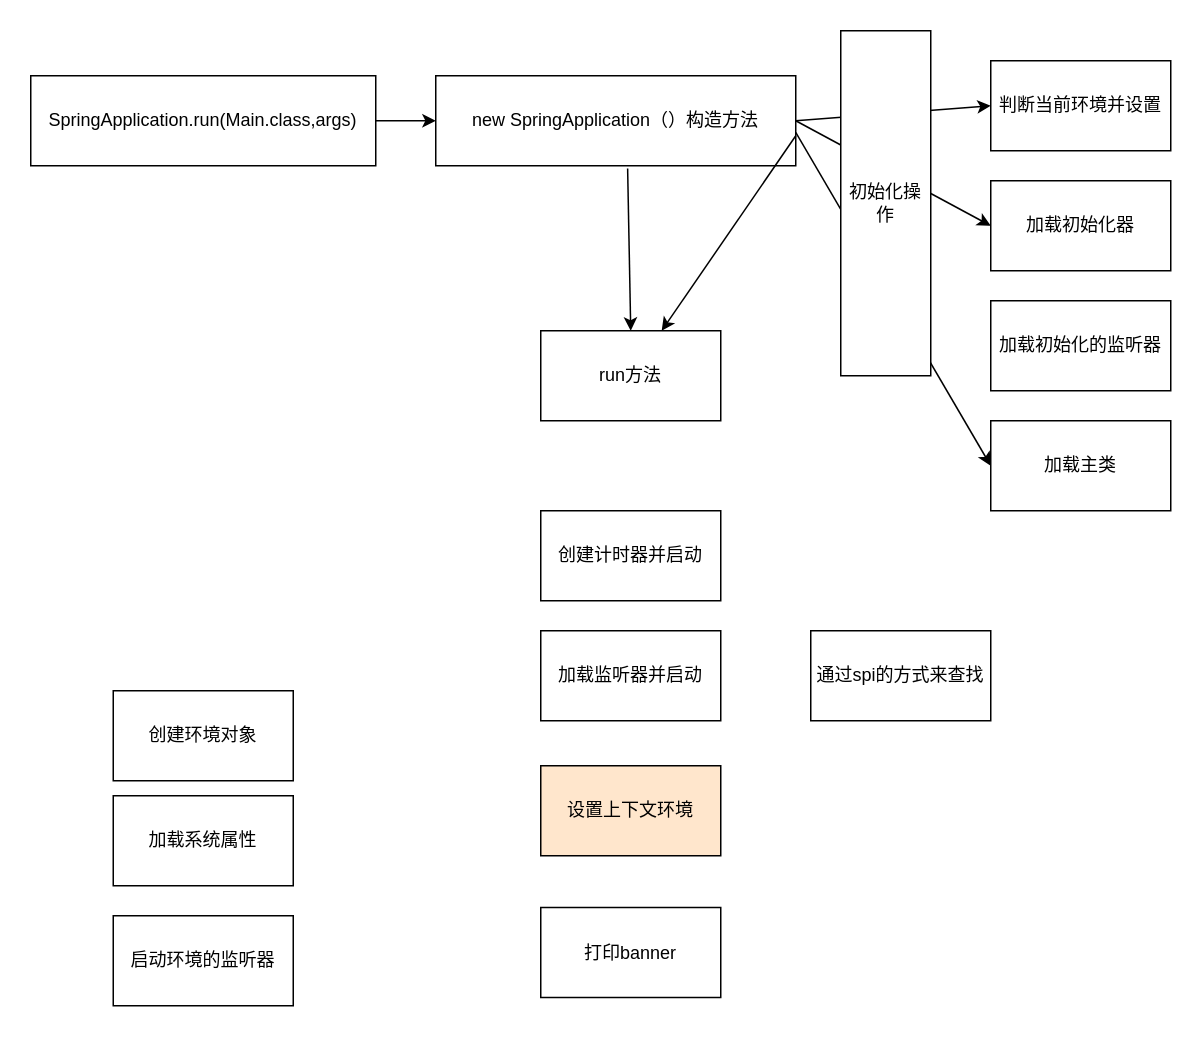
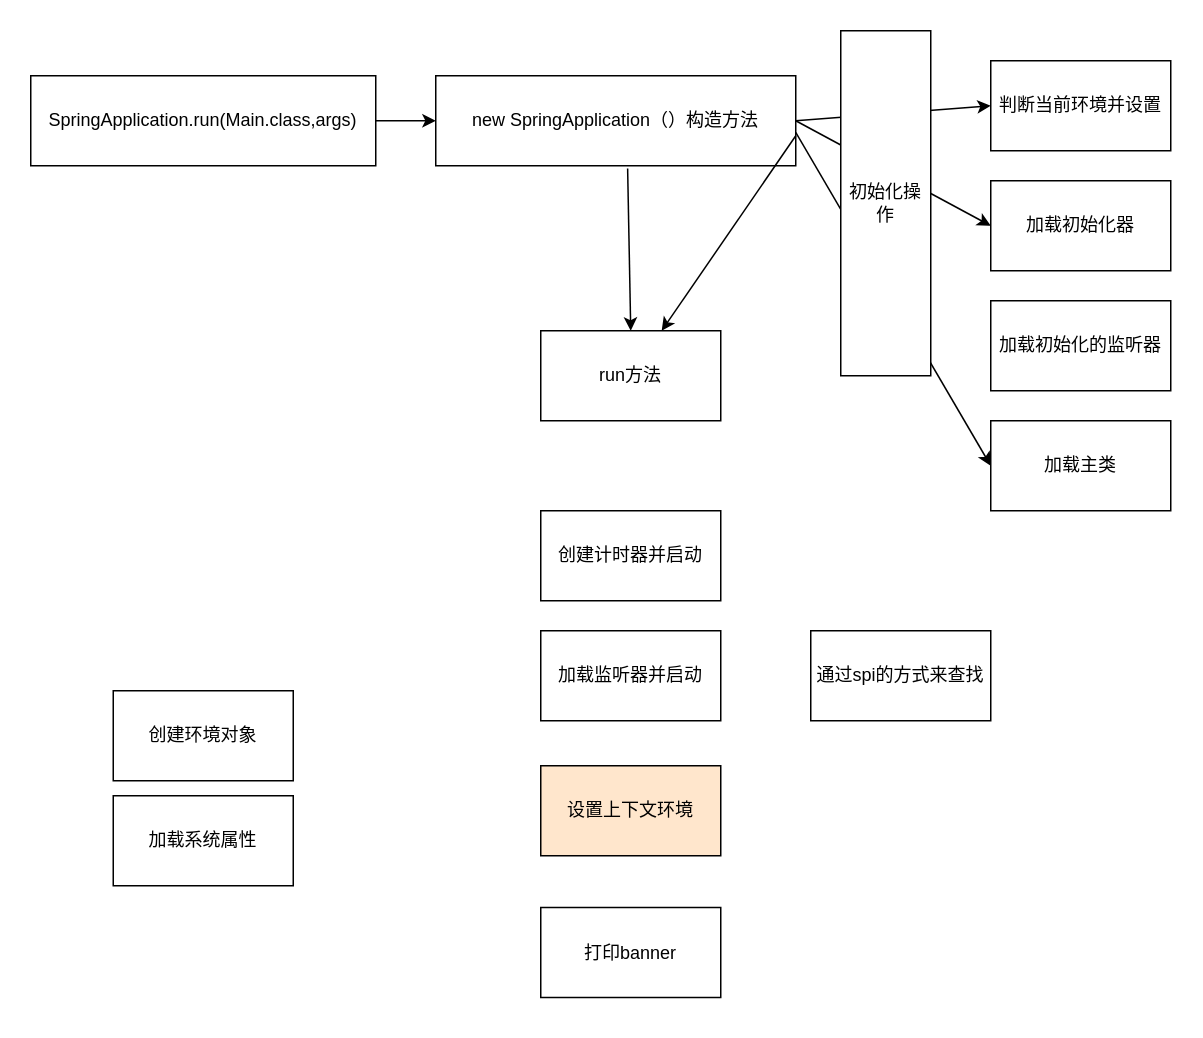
(203, 961) -> none
